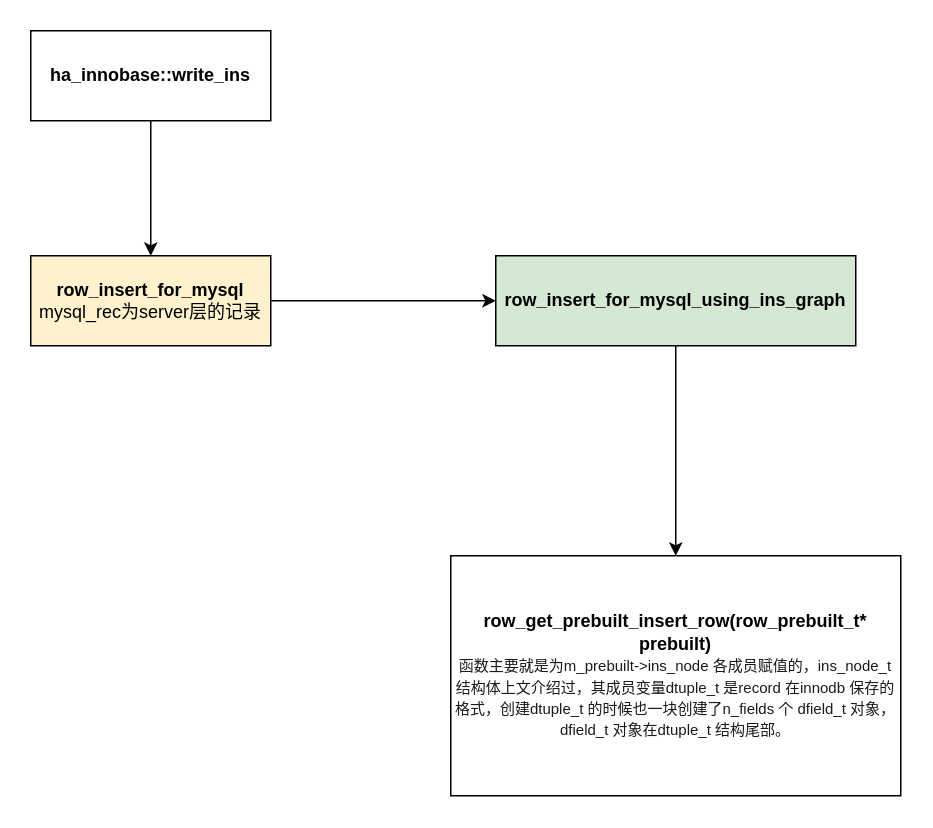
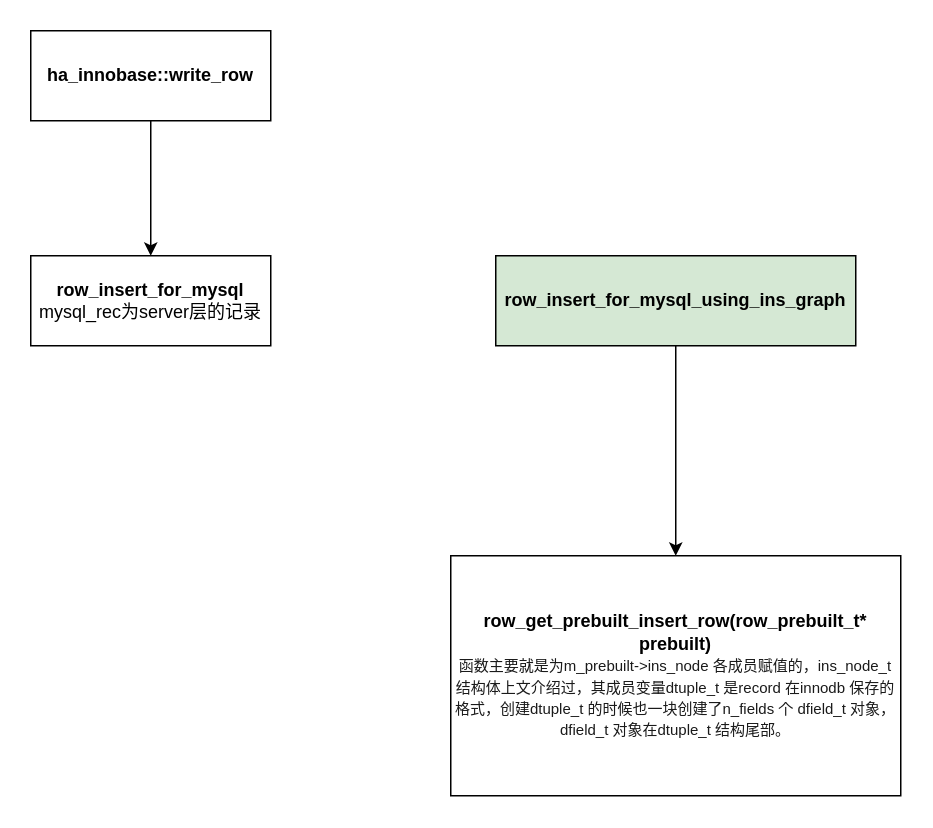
(151, 76) -> (151, 76)
(151, 301) -> (151, 301)
(378, 301) -> none
